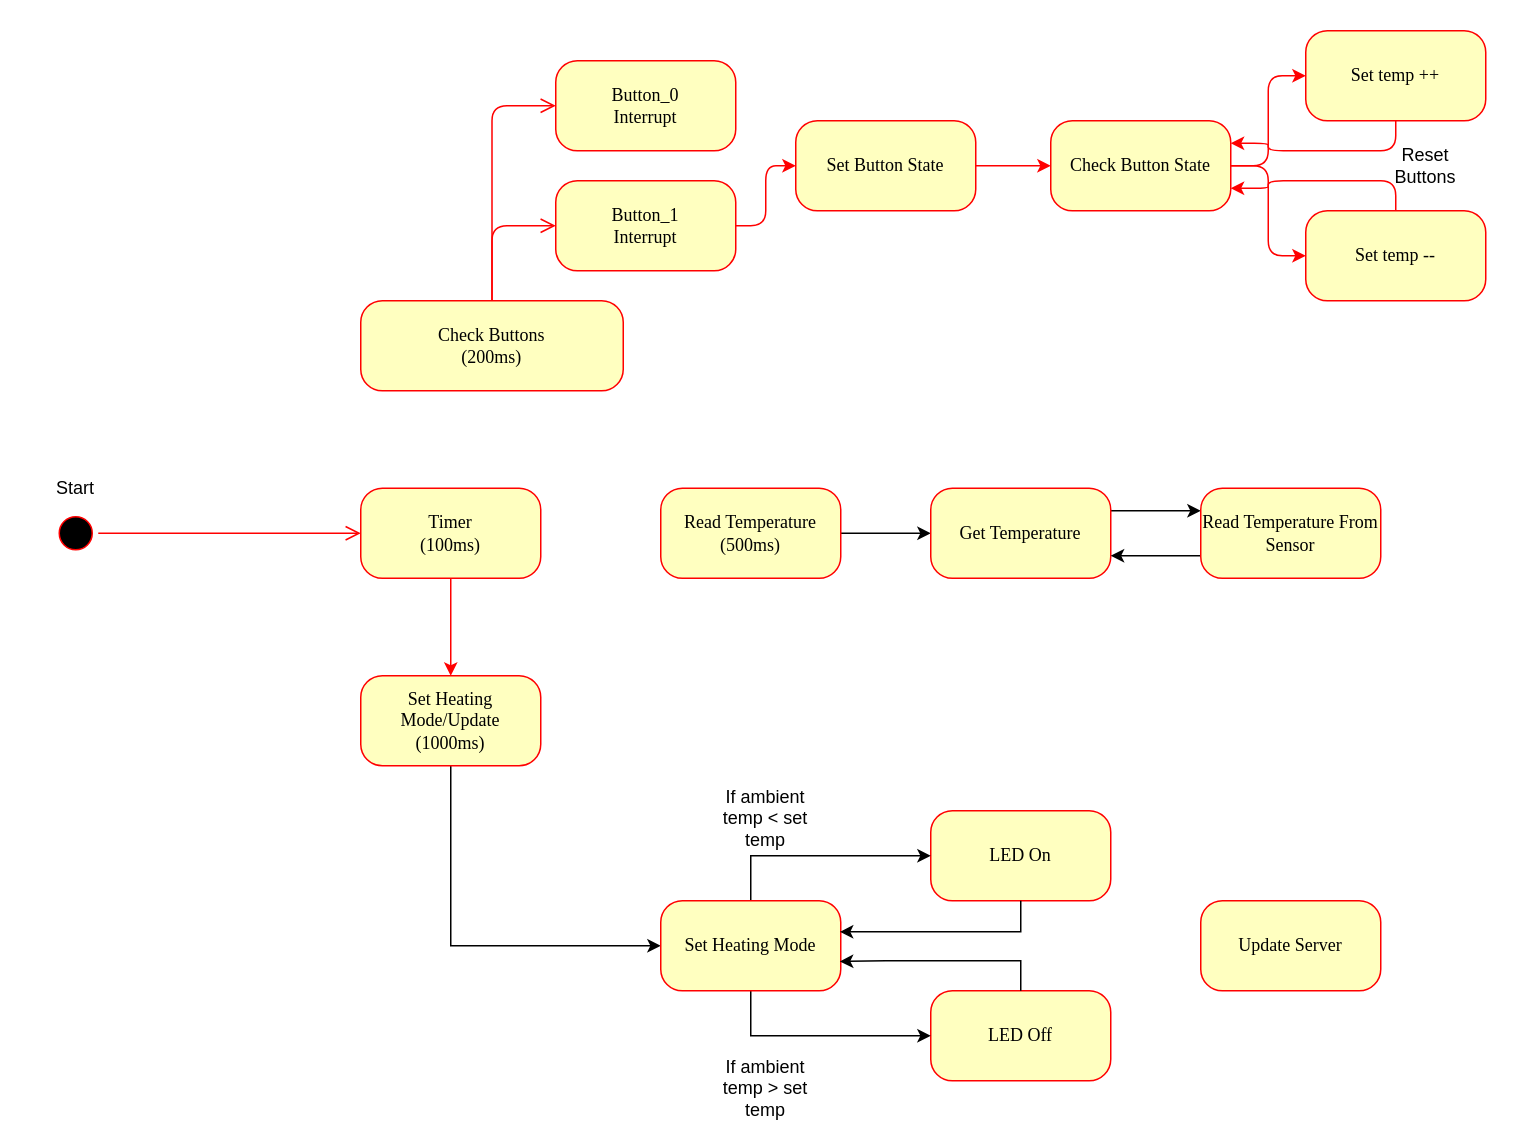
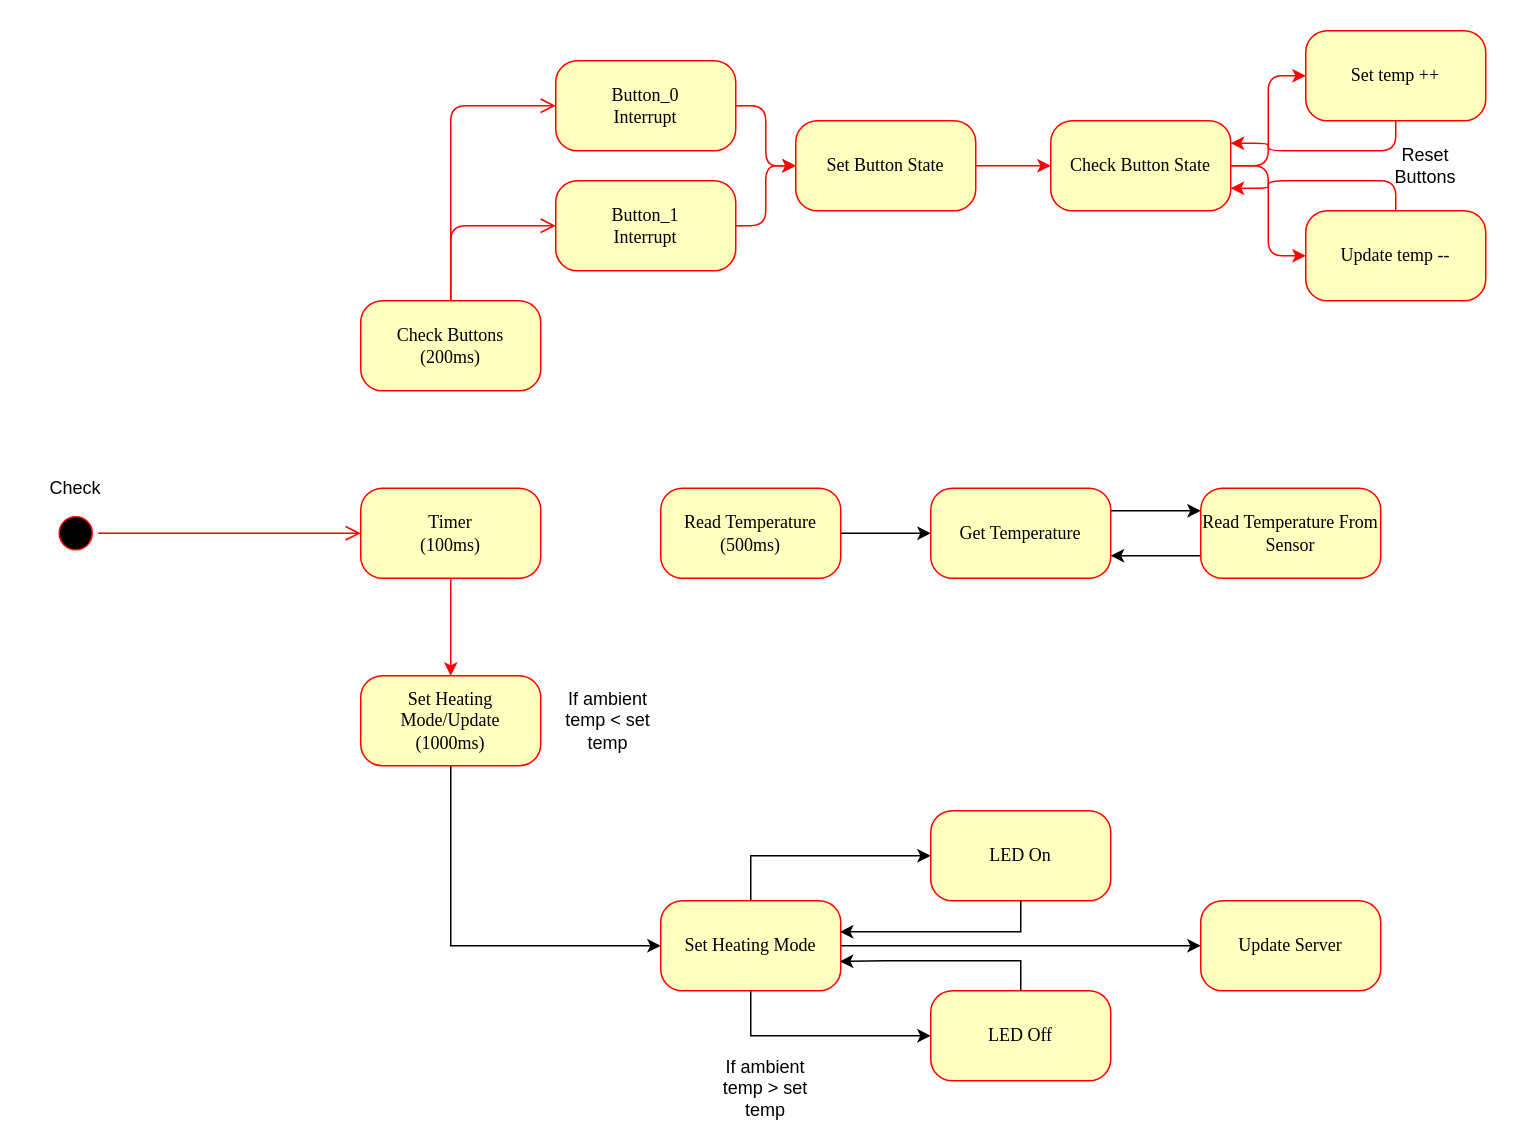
none -> (766, 124)
(1396, 256) -> (1396, 256)
(492, 346) -> (451, 346)
(76, 488) -> (76, 488)
(766, 818) -> (608, 721)
none -> (1016, 946)
